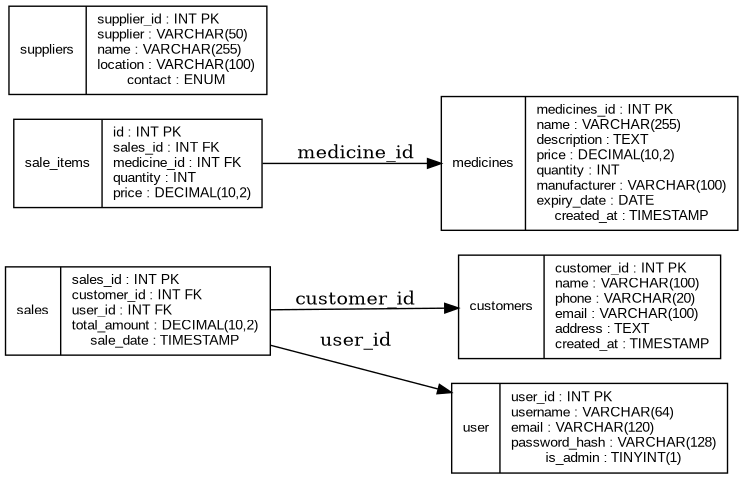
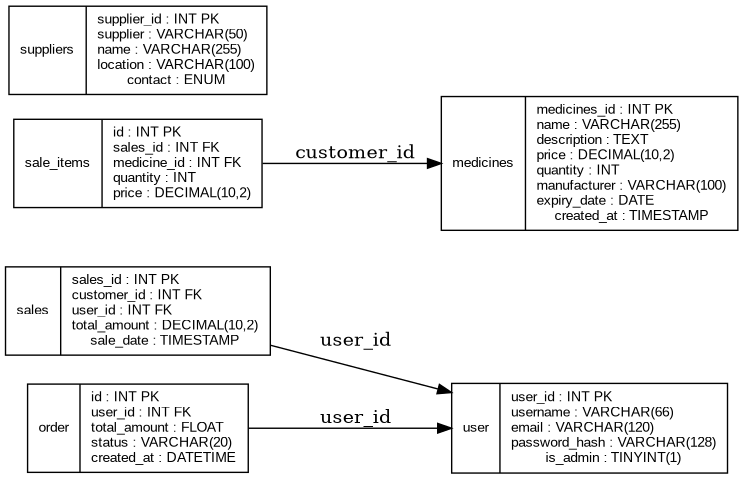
(356, 153) -> (356, 153)
(590, 307) -> none
(592, 412) -> (592, 412)
none -> (138, 428)
